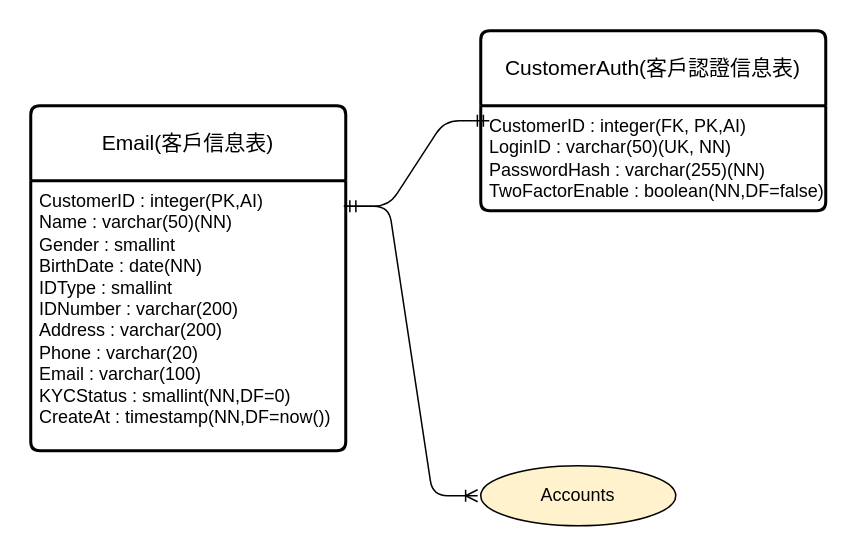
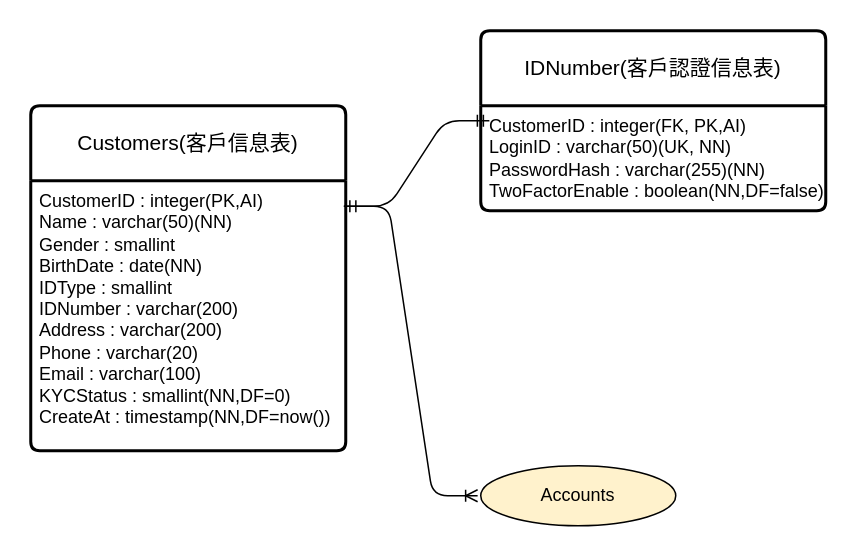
(653, 68) -> (653, 68)
(188, 143) -> (188, 143)
